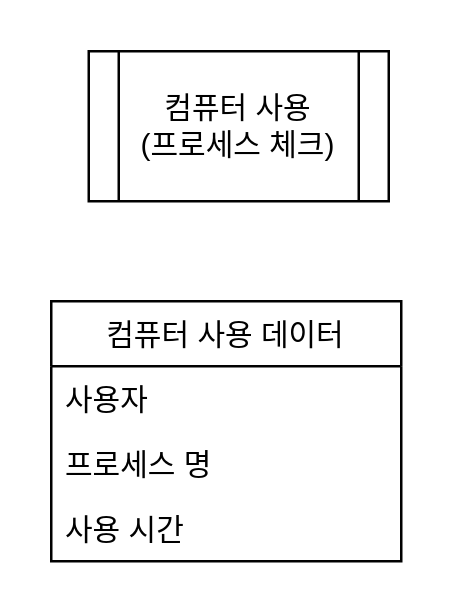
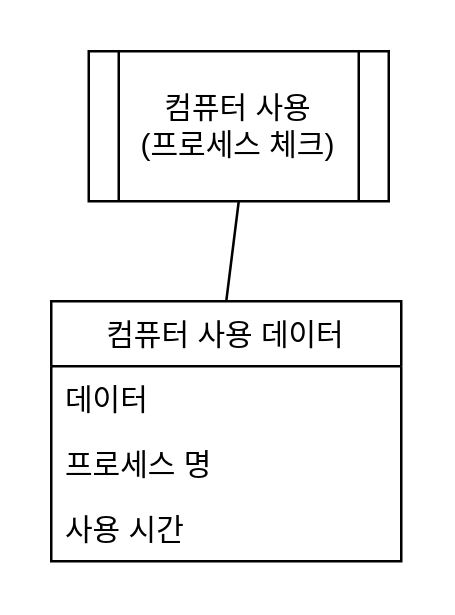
none -> (233, 249)
(110, 400) -> (110, 400)
